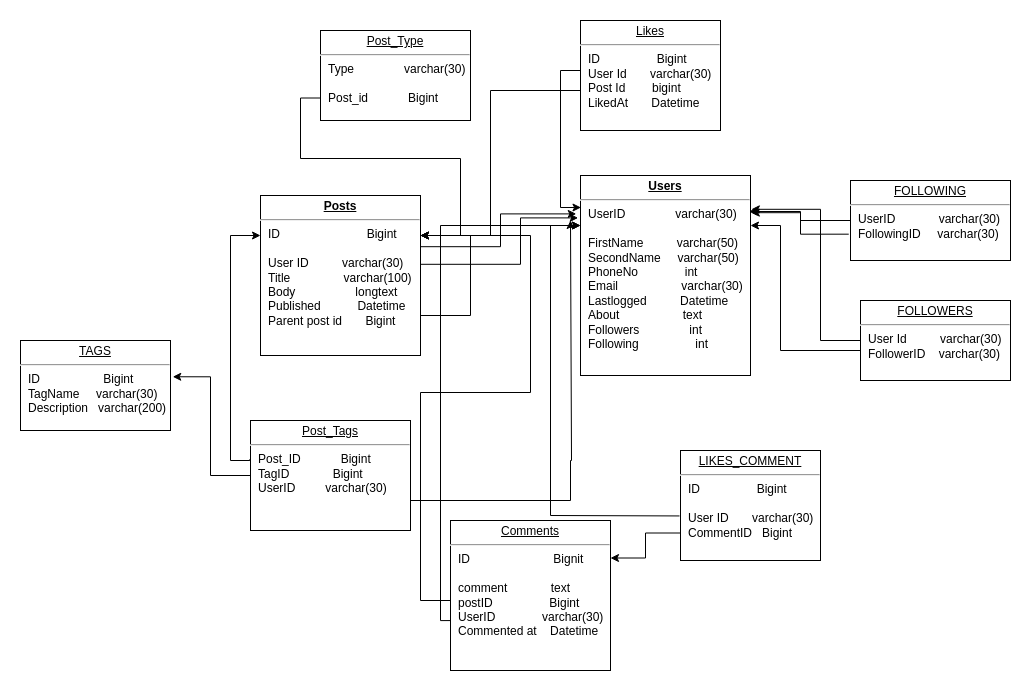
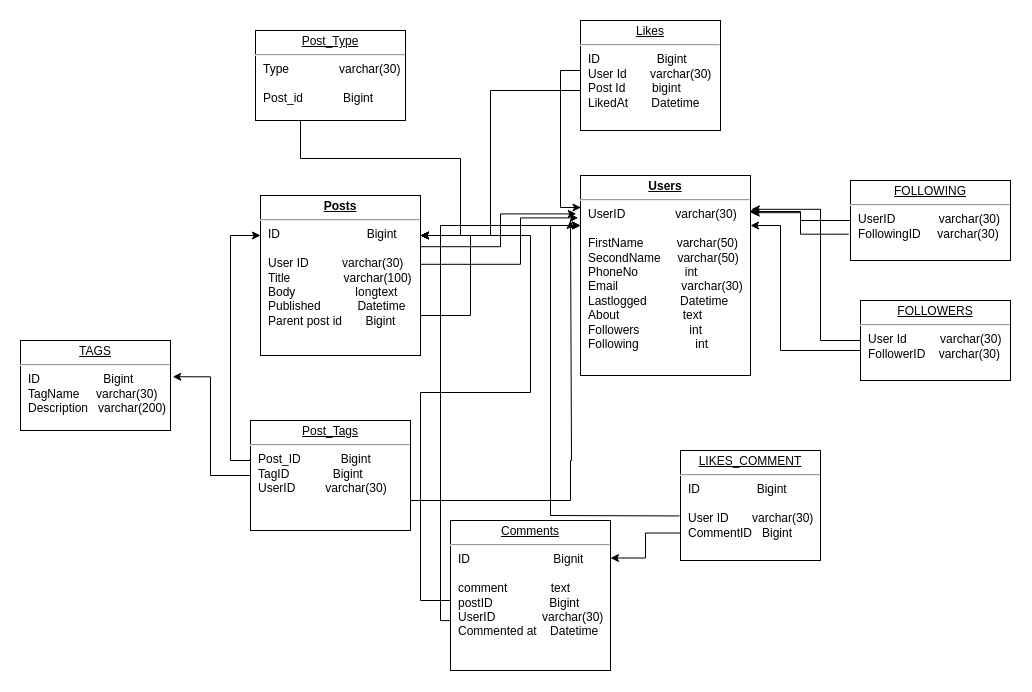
(396, 76) -> (331, 76)
